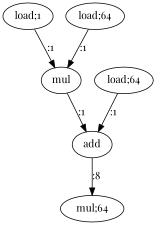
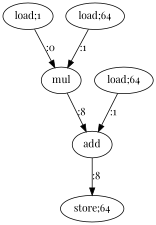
(51, 48) -> (51, 48)
(82, 112) -> (82, 112)
(92, 209) -> (92, 209)
